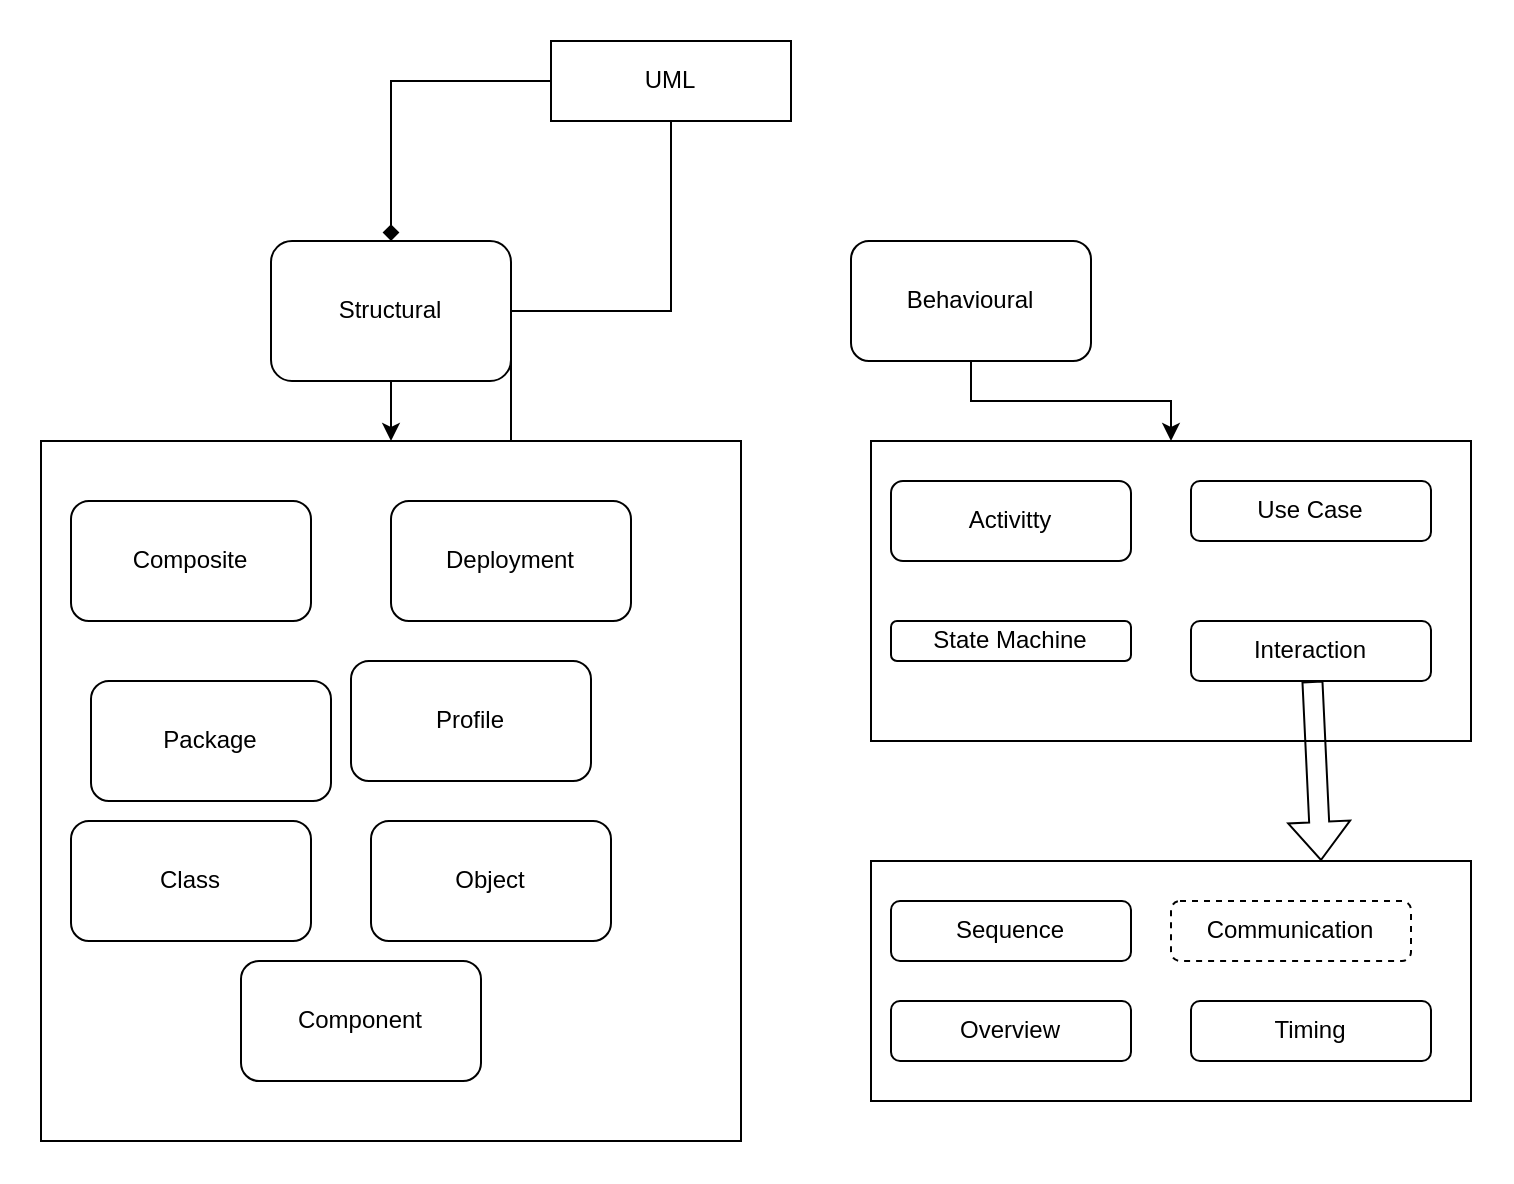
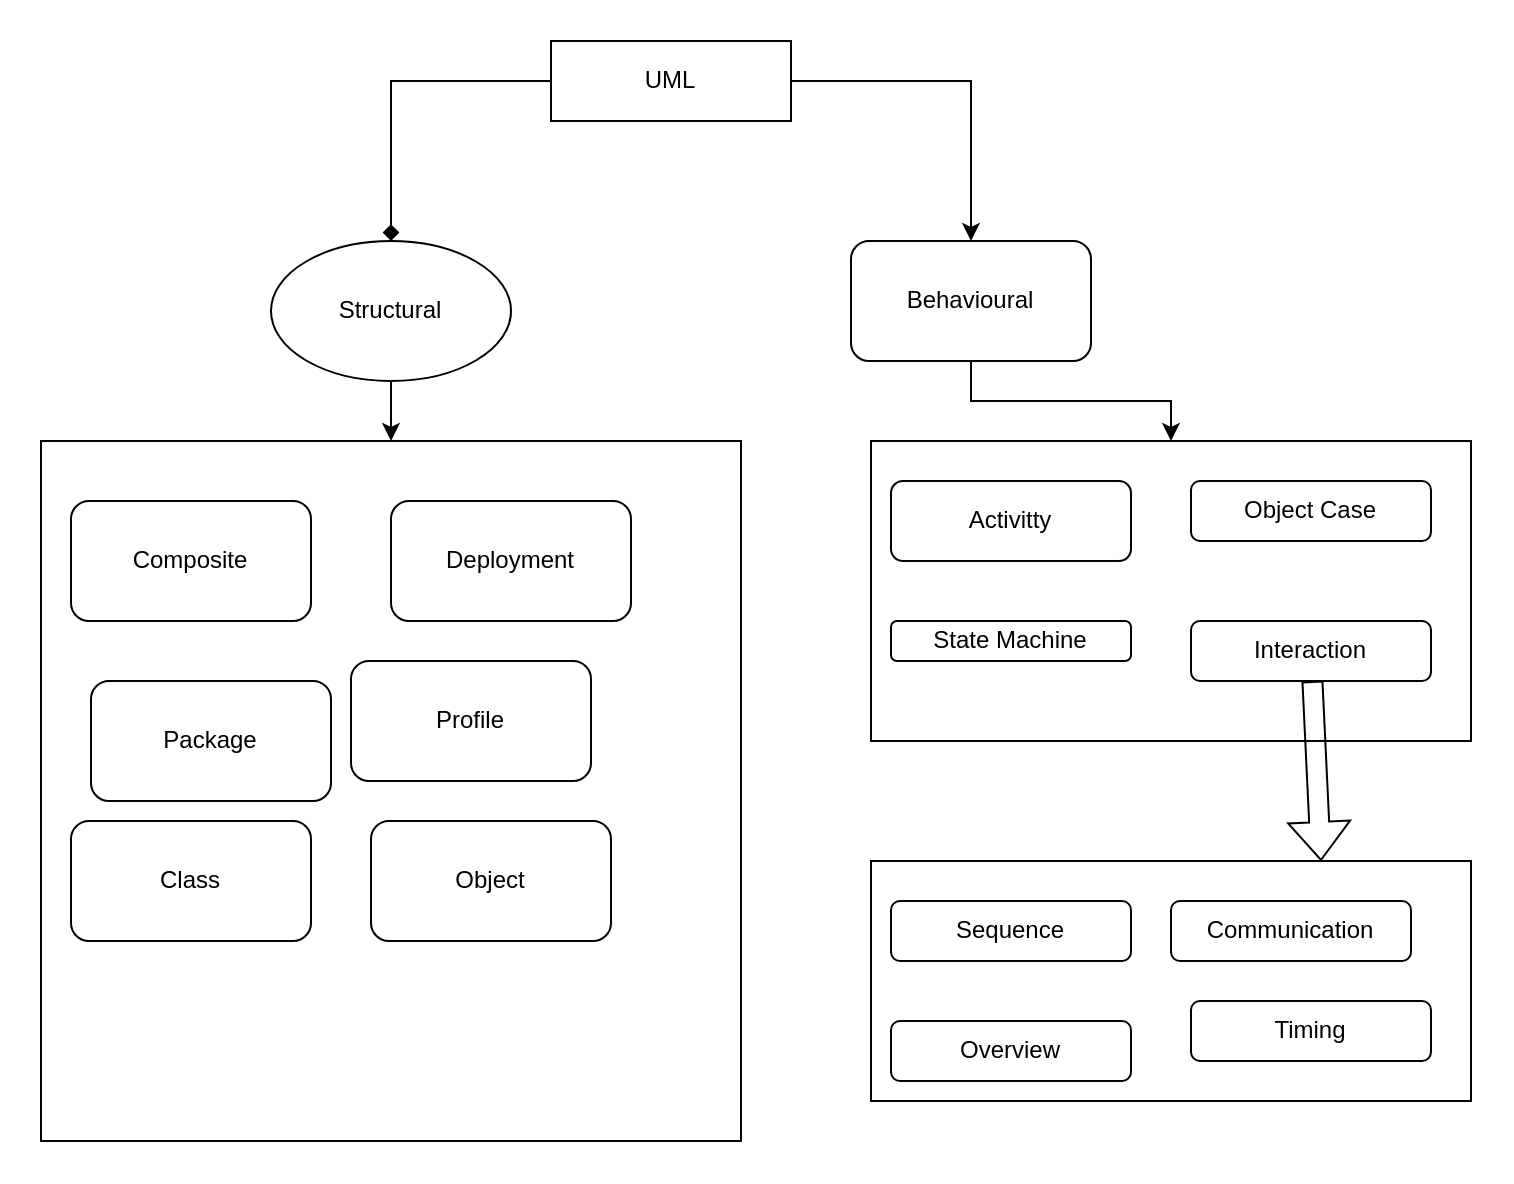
(391, 311) -> (391, 311)
(621, 311) -> (954, 81)
(1311, 511) -> (1311, 511)
(1291, 931) -> (1291, 931)
(361, 1021) -> none
(1011, 1031) -> (1011, 1051)
